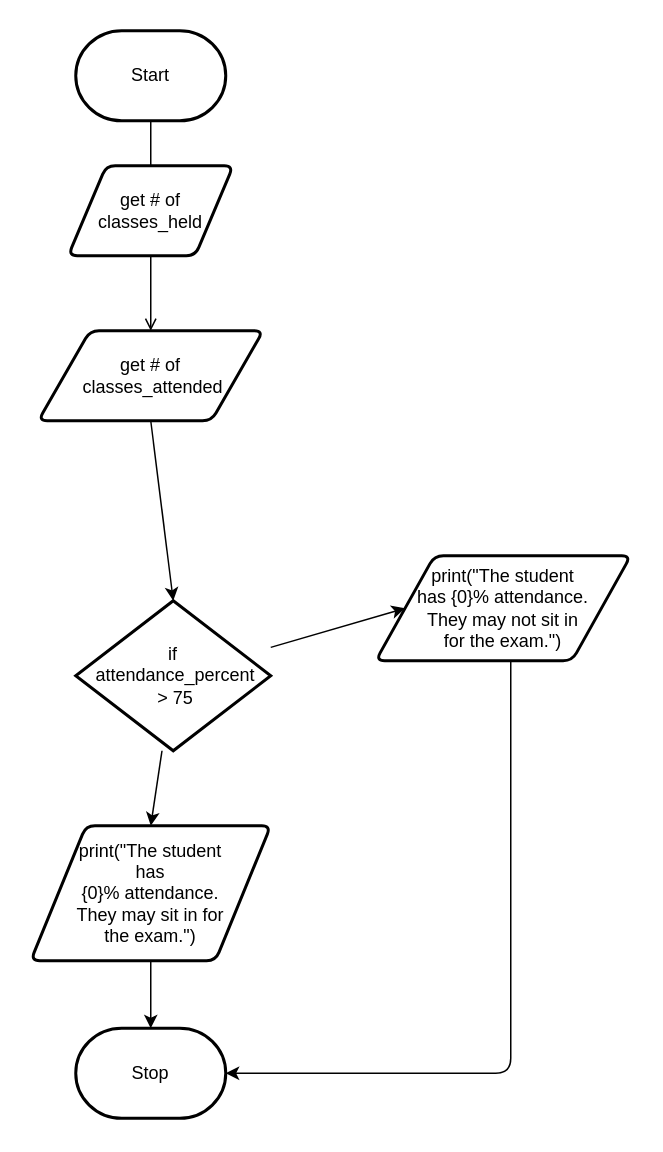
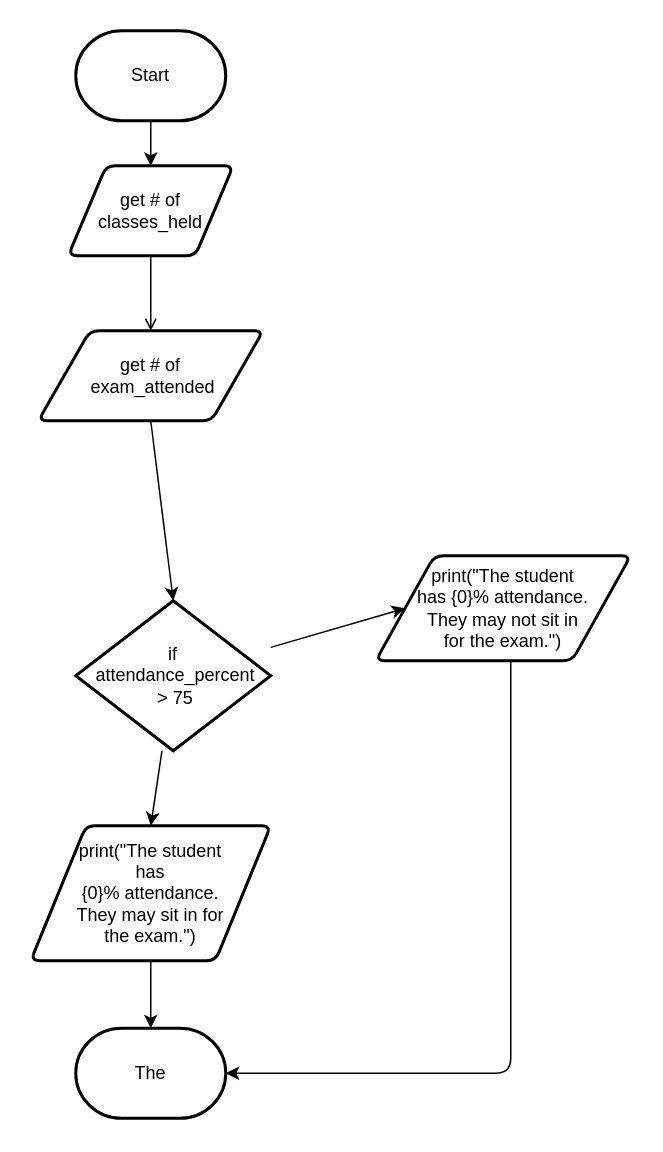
(151, 158) -> (151, 154)
(151, 376) -> (151, 376)
(151, 1073) -> (151, 1073)
